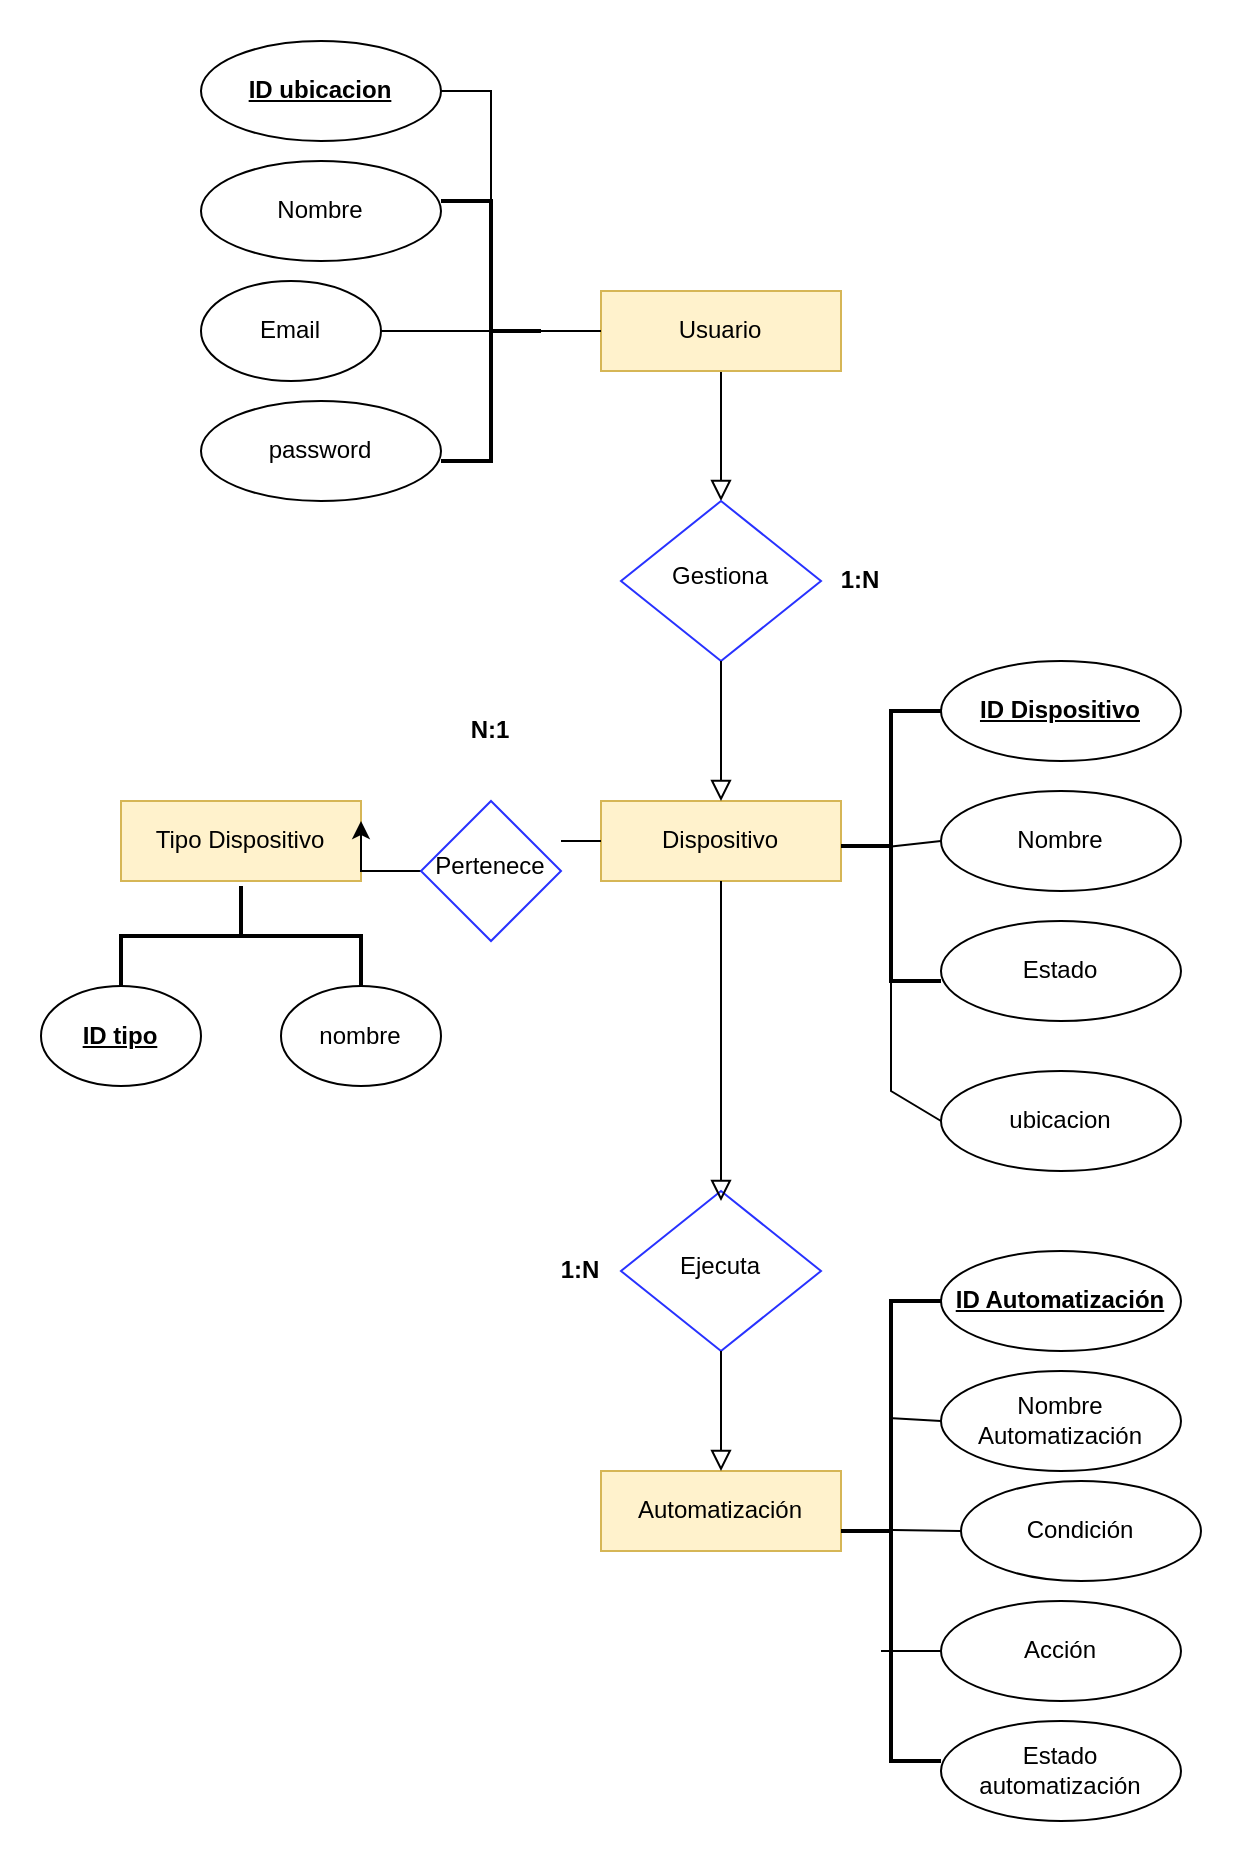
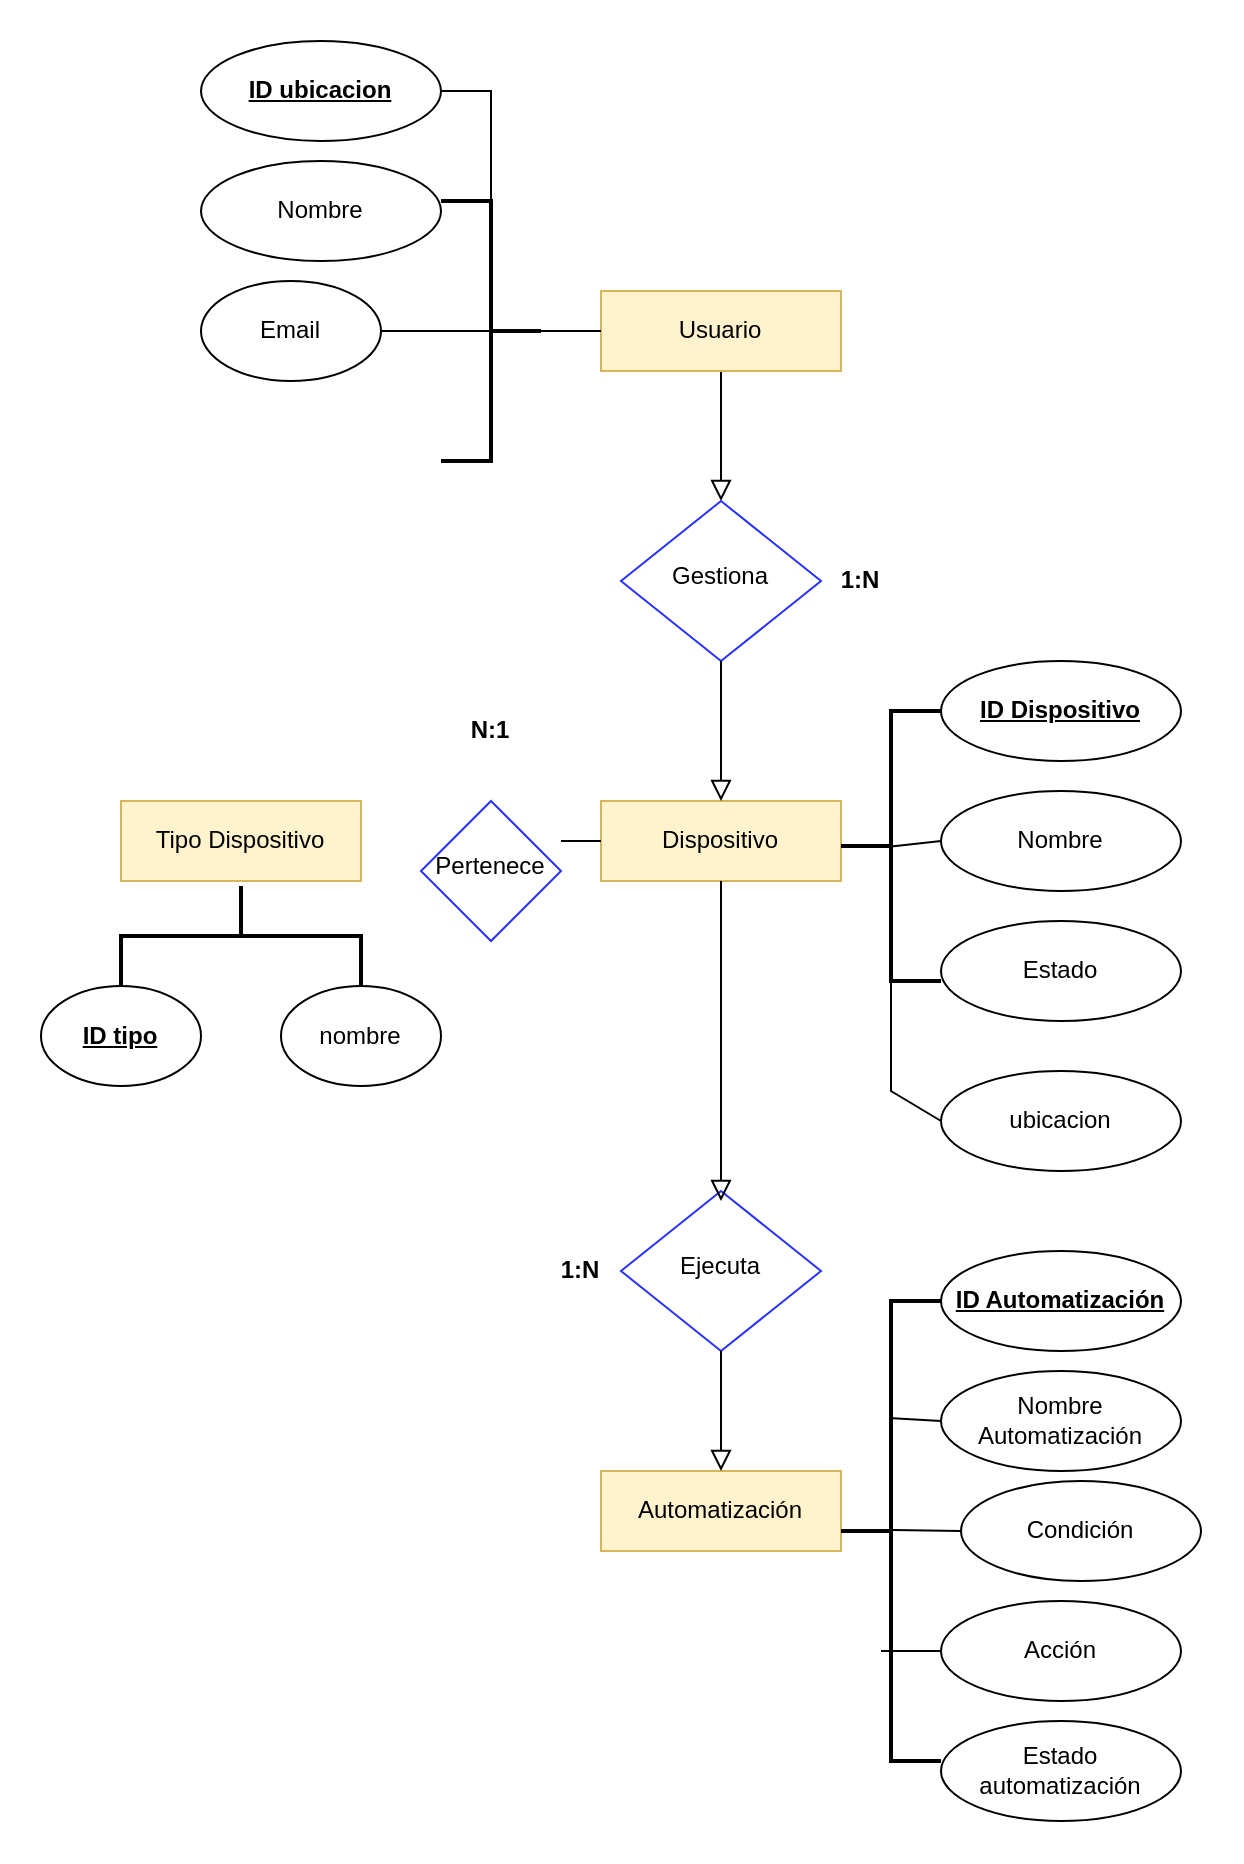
(321, 451) -> none
(373, 871) -> none
